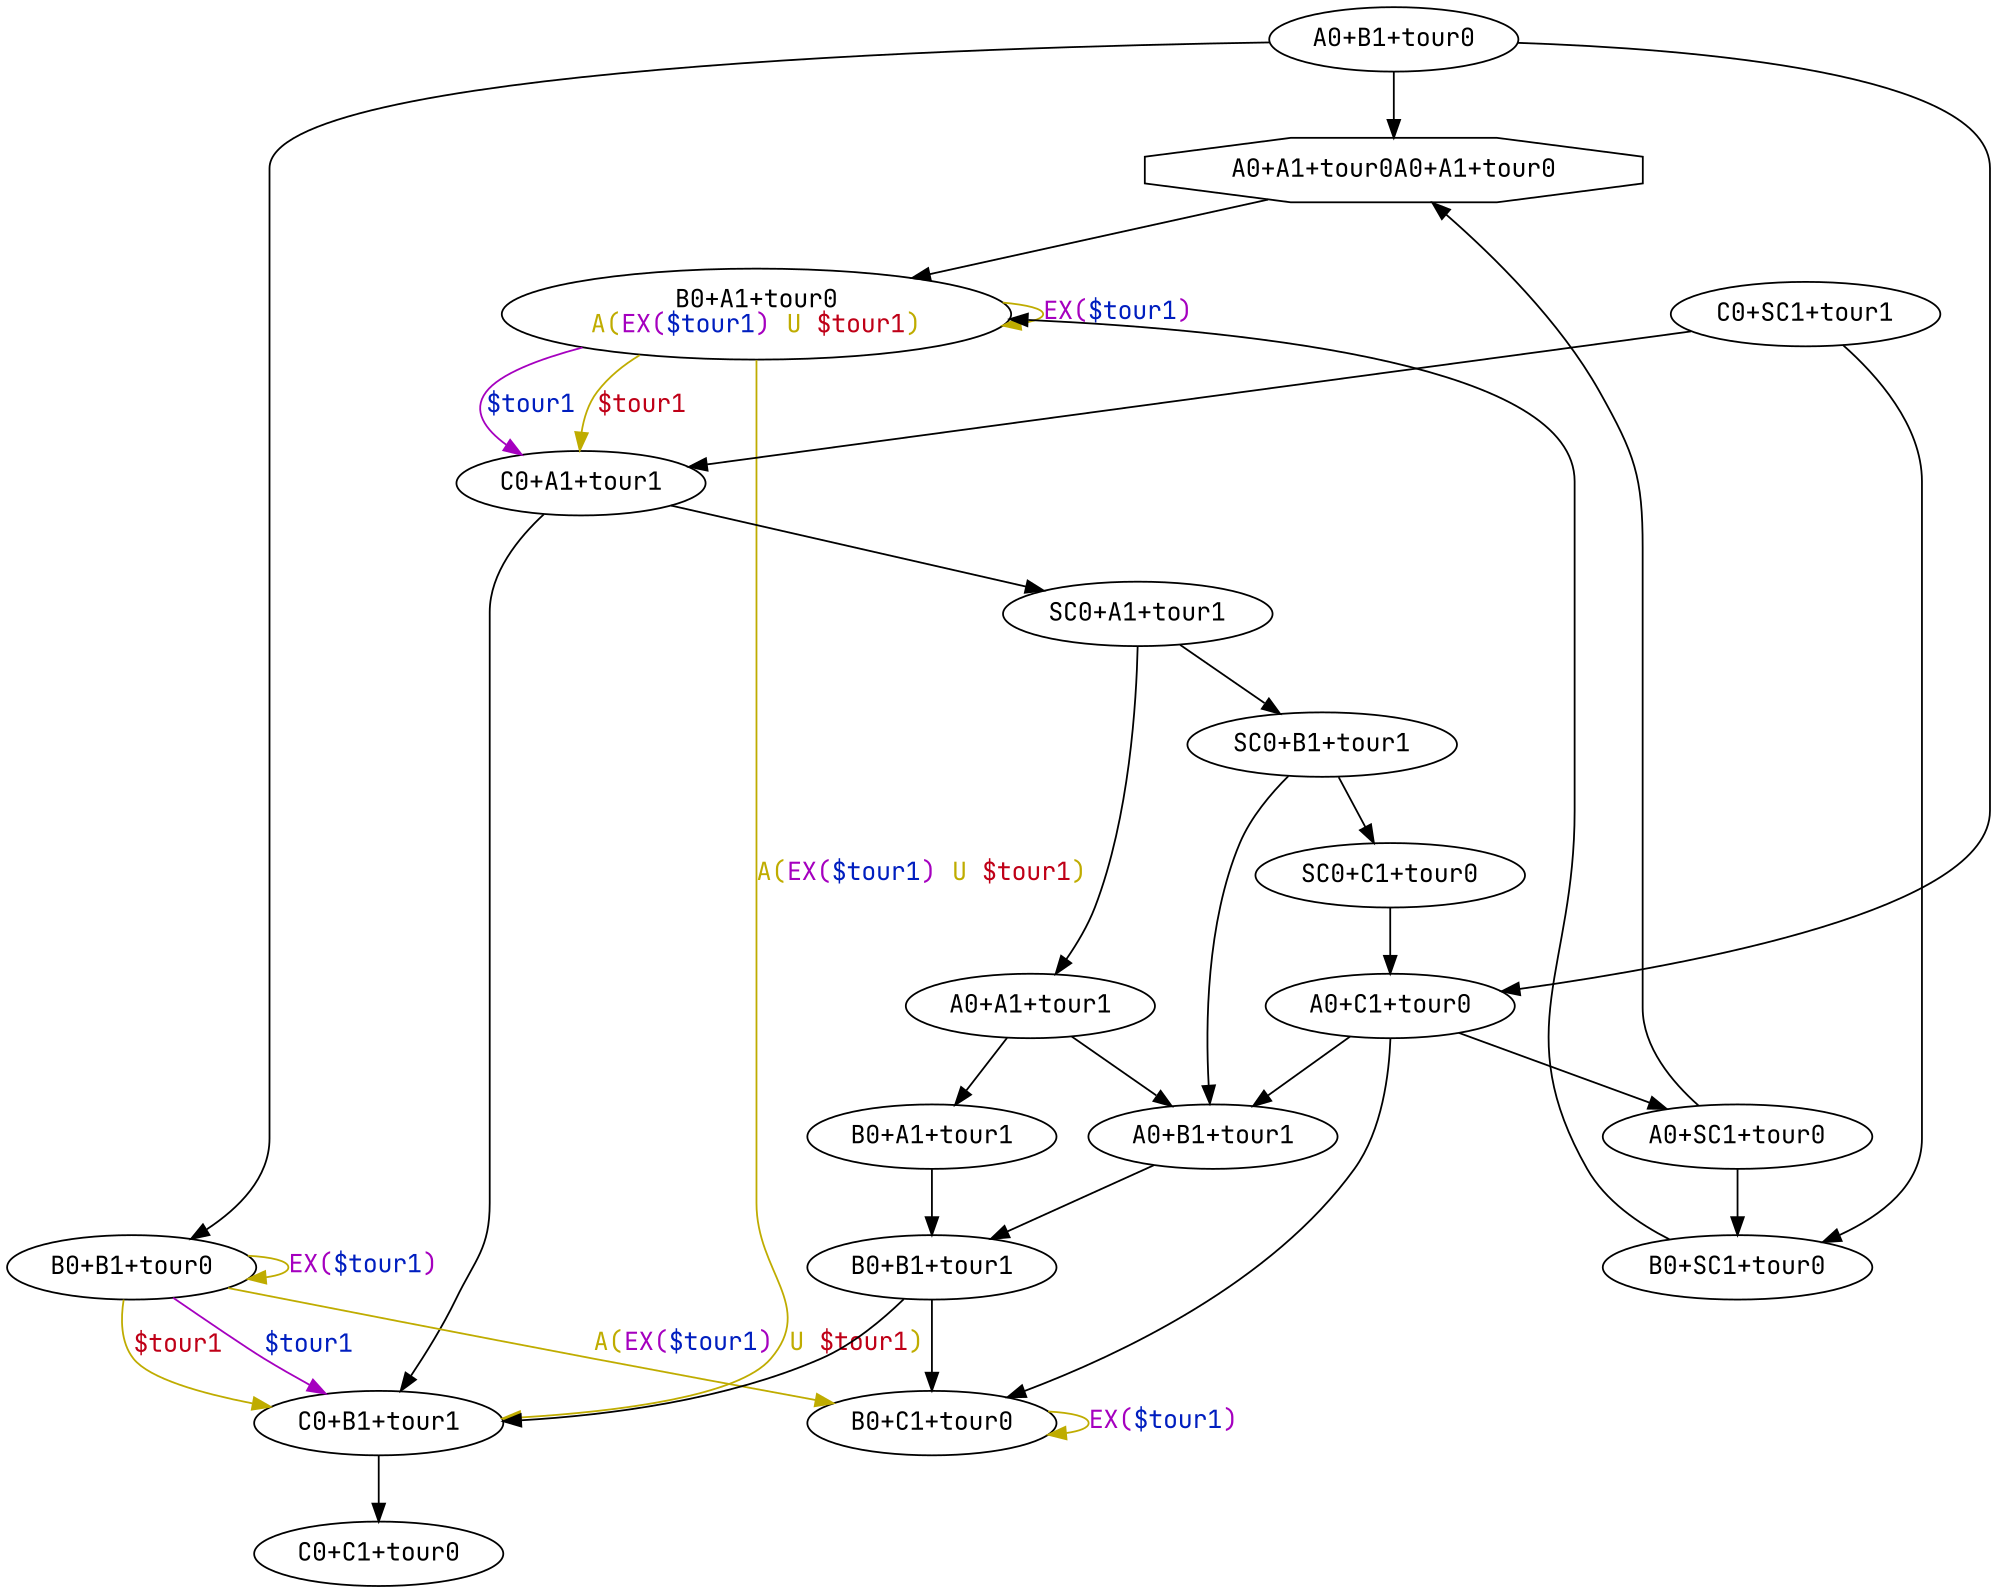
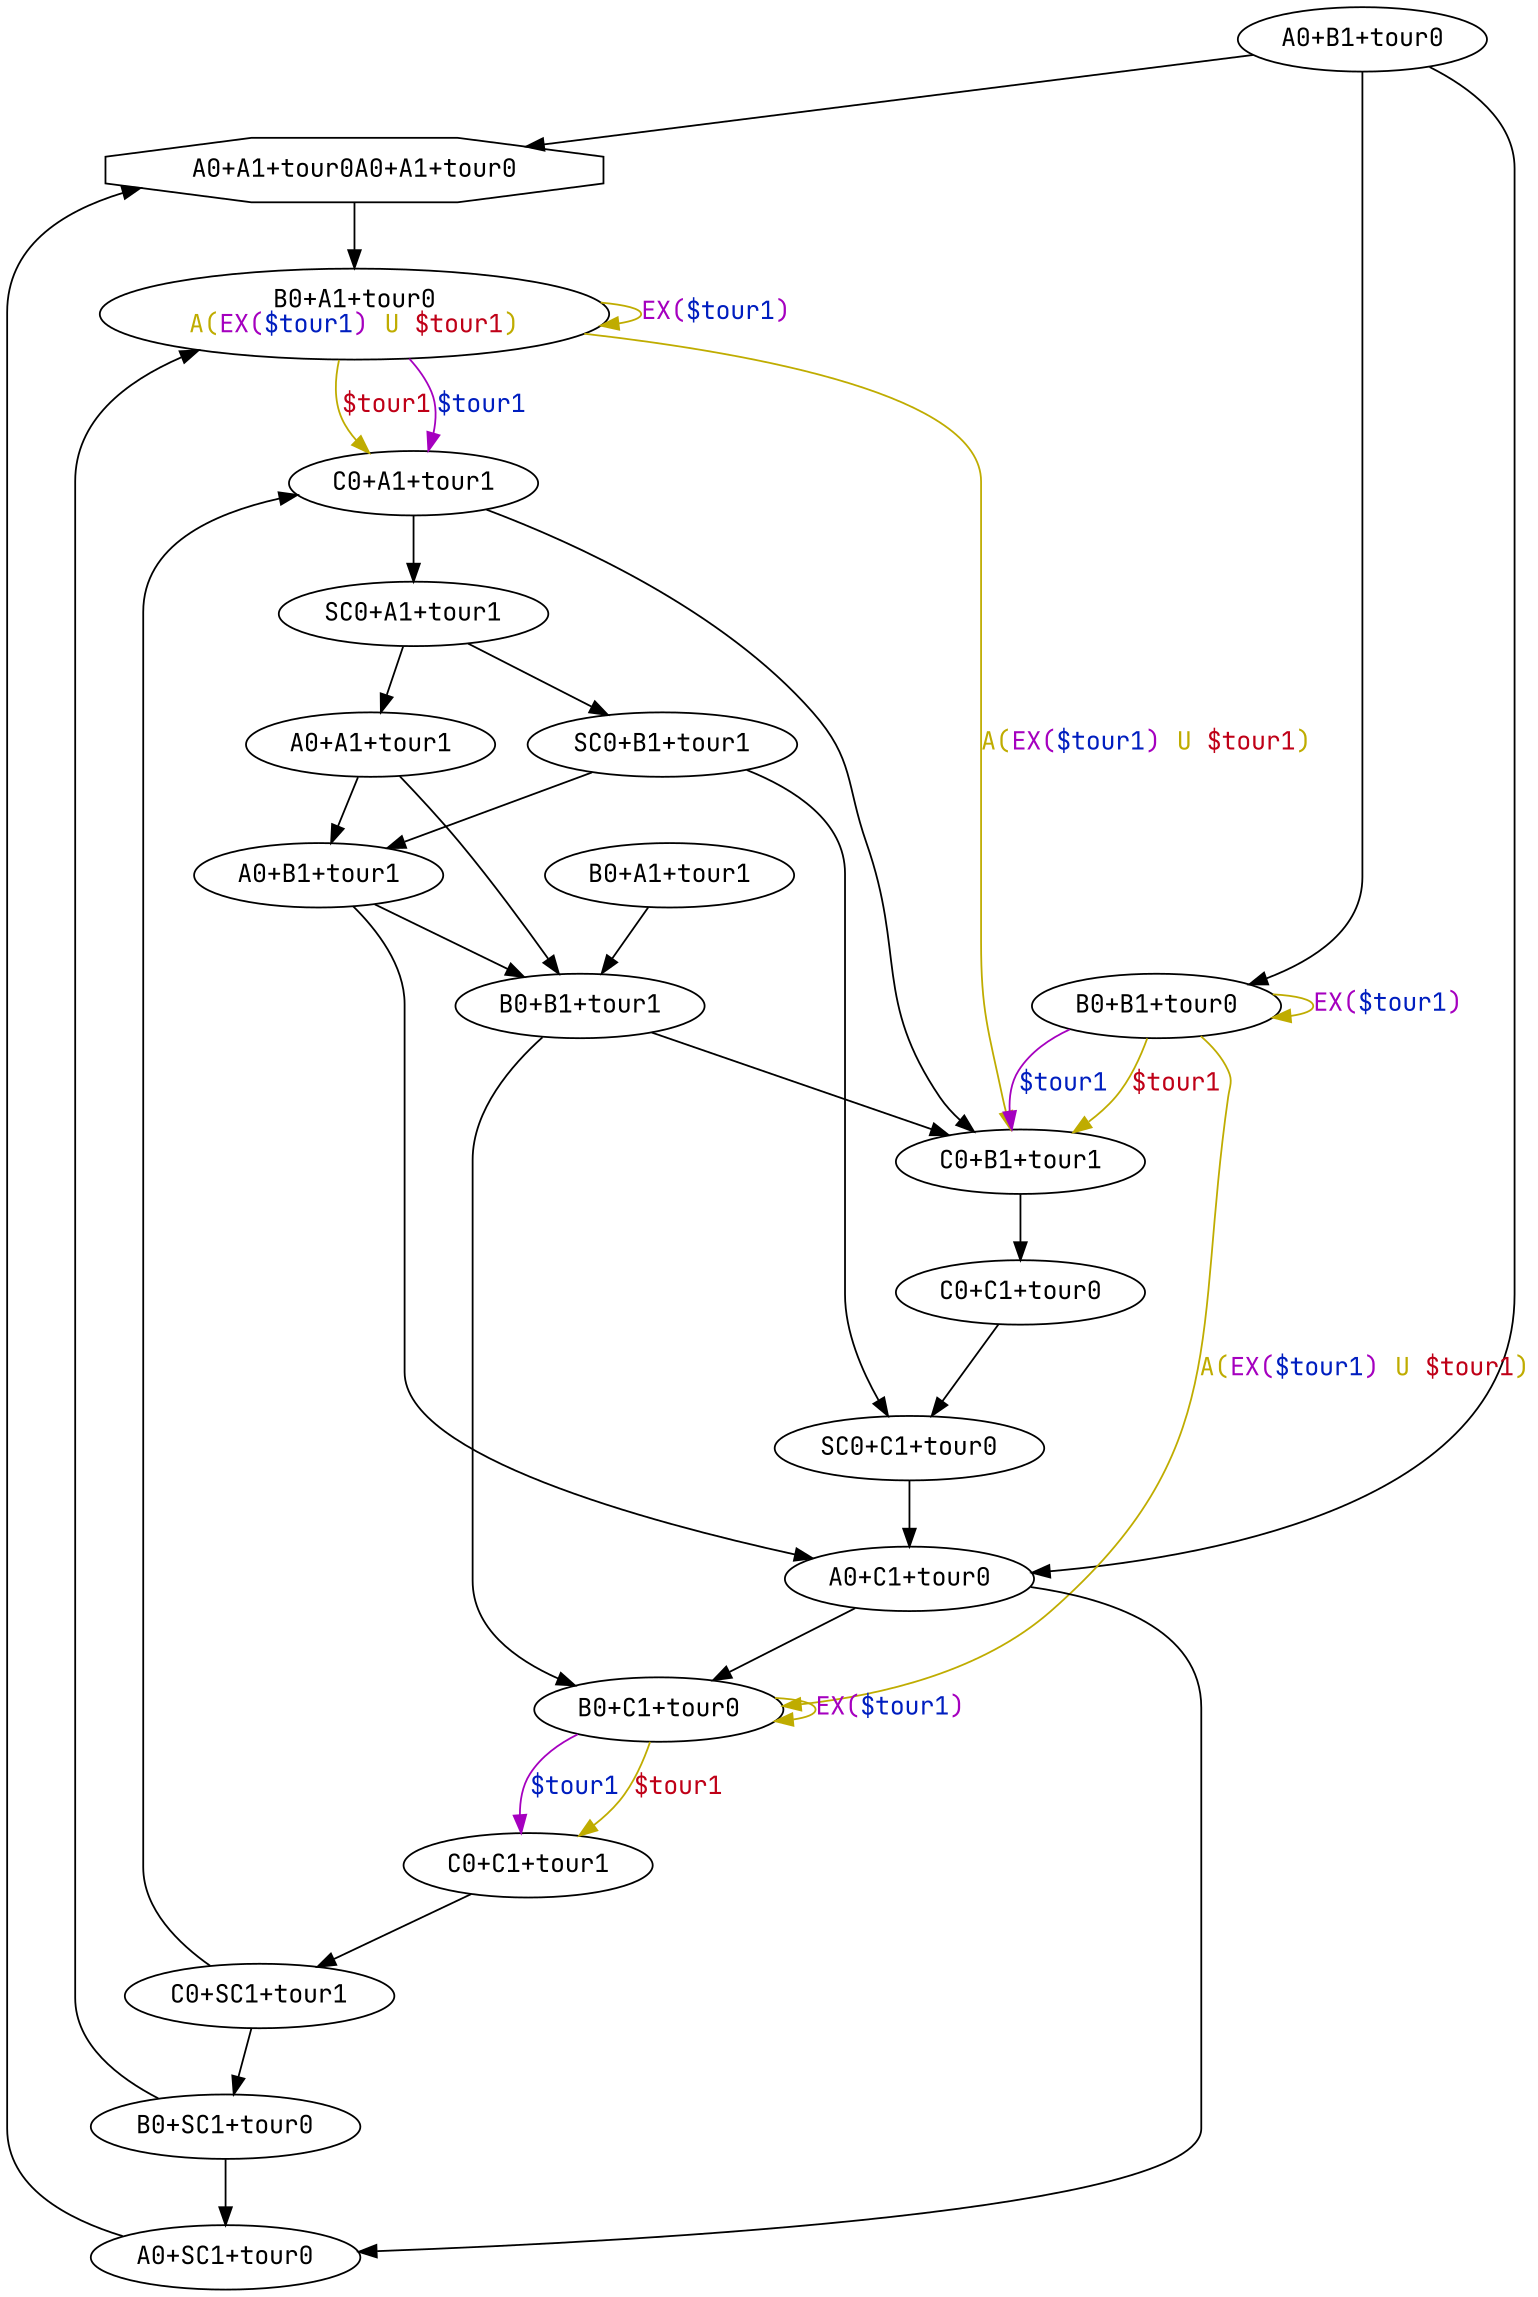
(987, 1064) -> (477, 864)
(1309, 1066) -> (405, 1355)
(1738, 1193) -> (226, 2183)
none -> (970, 1363)
none -> (528, 1865)
